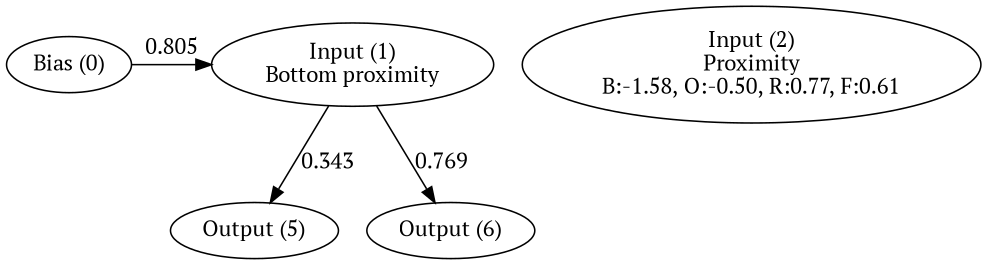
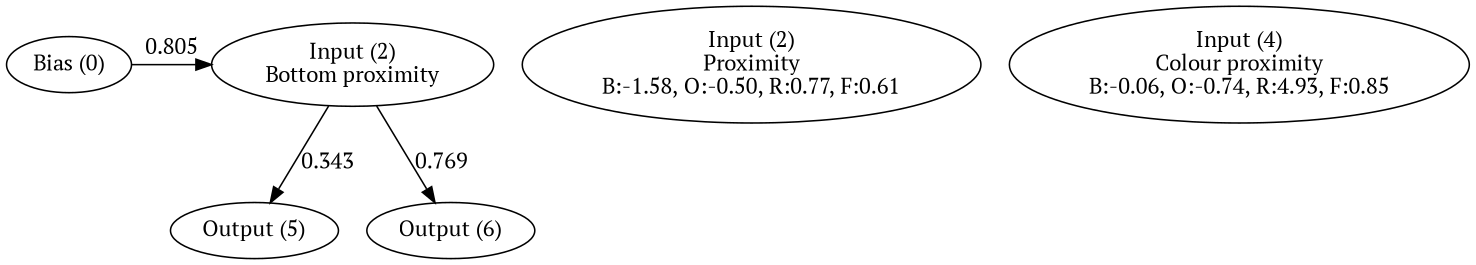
(353, 65) -> (353, 65)
none -> (1239, 65)
